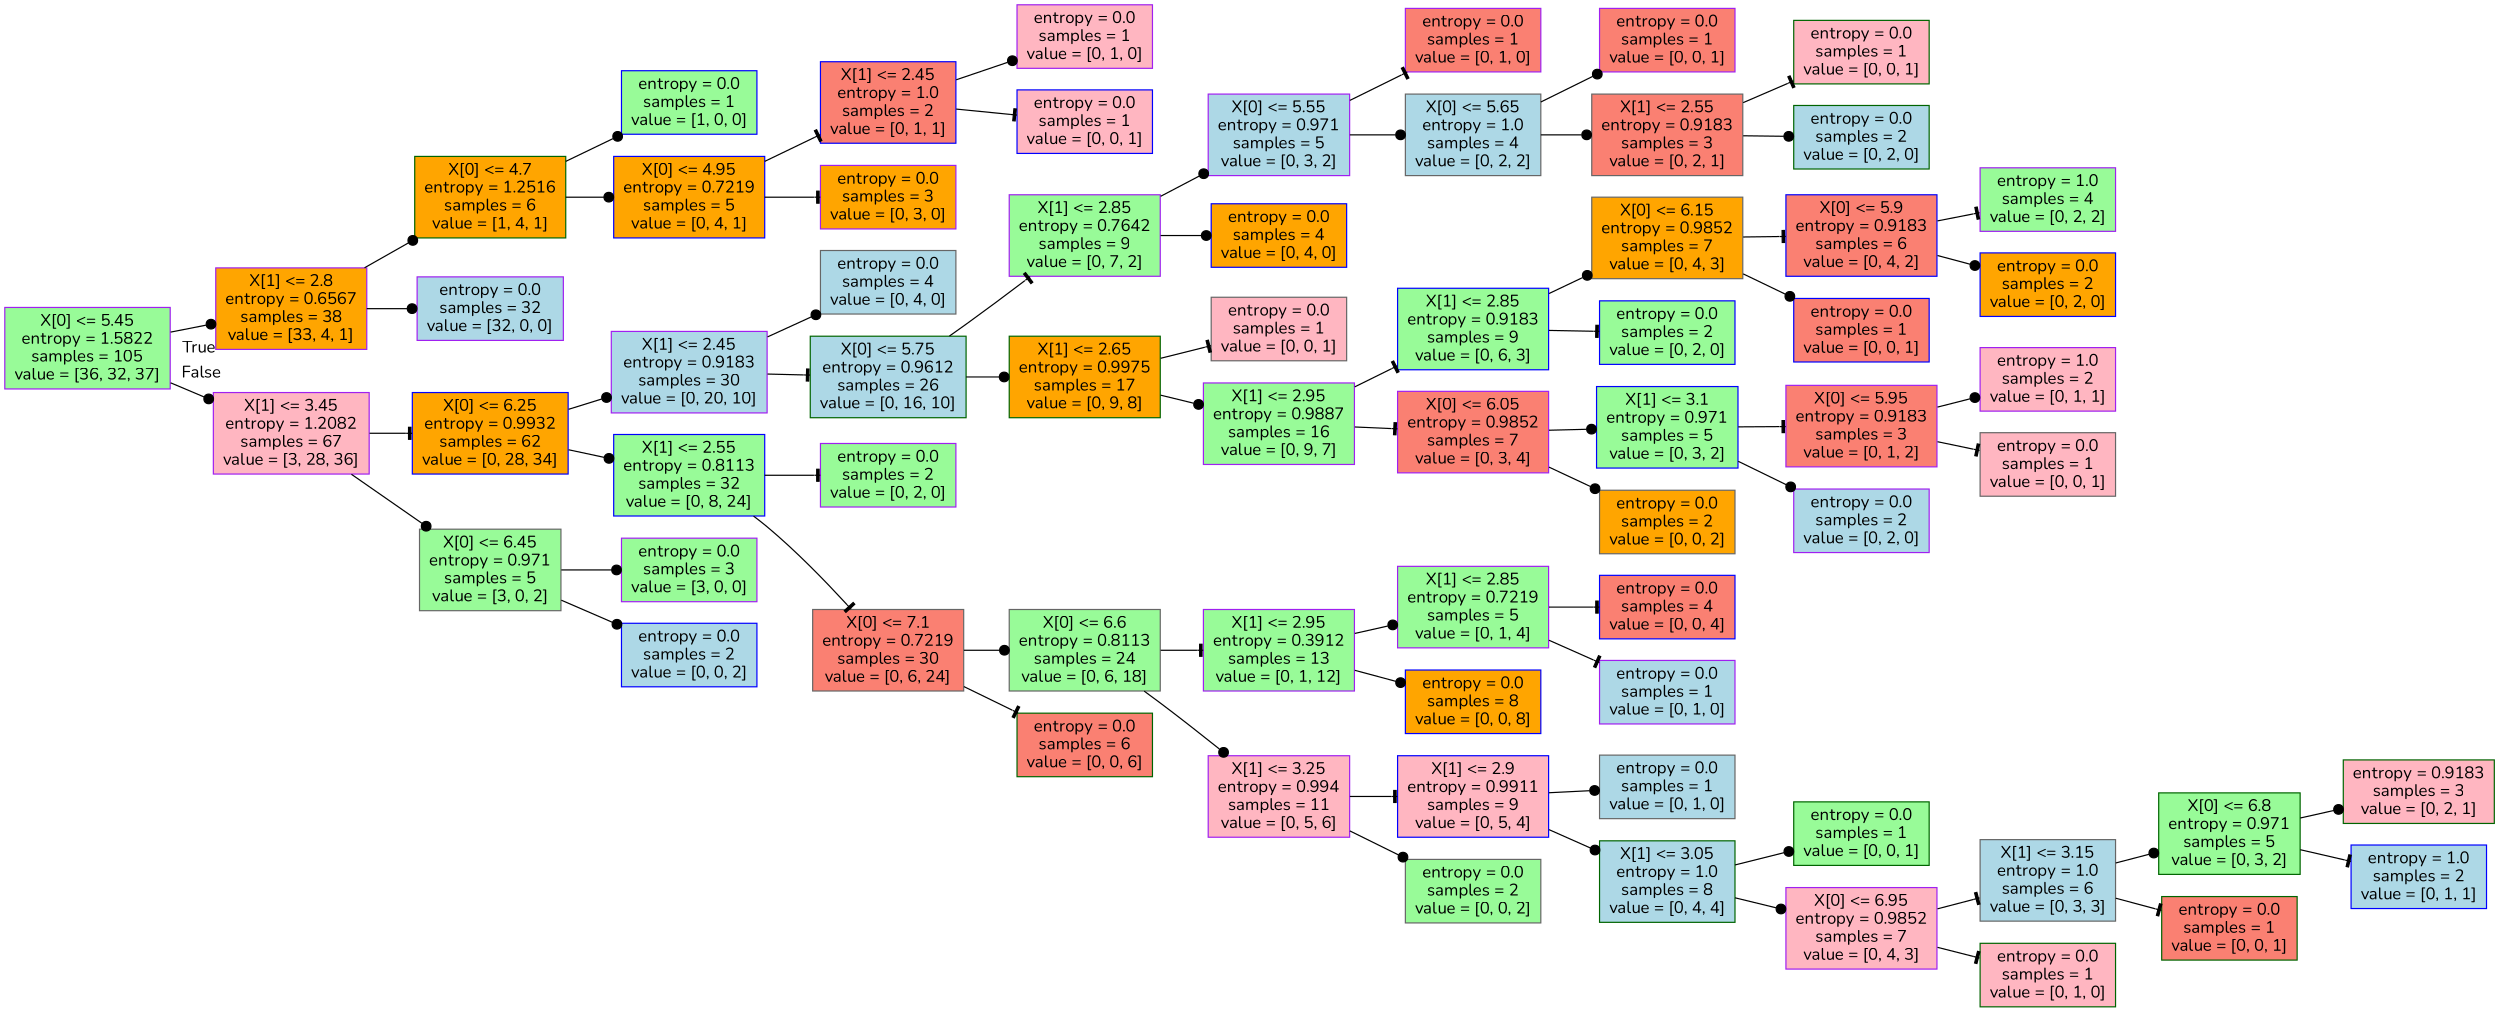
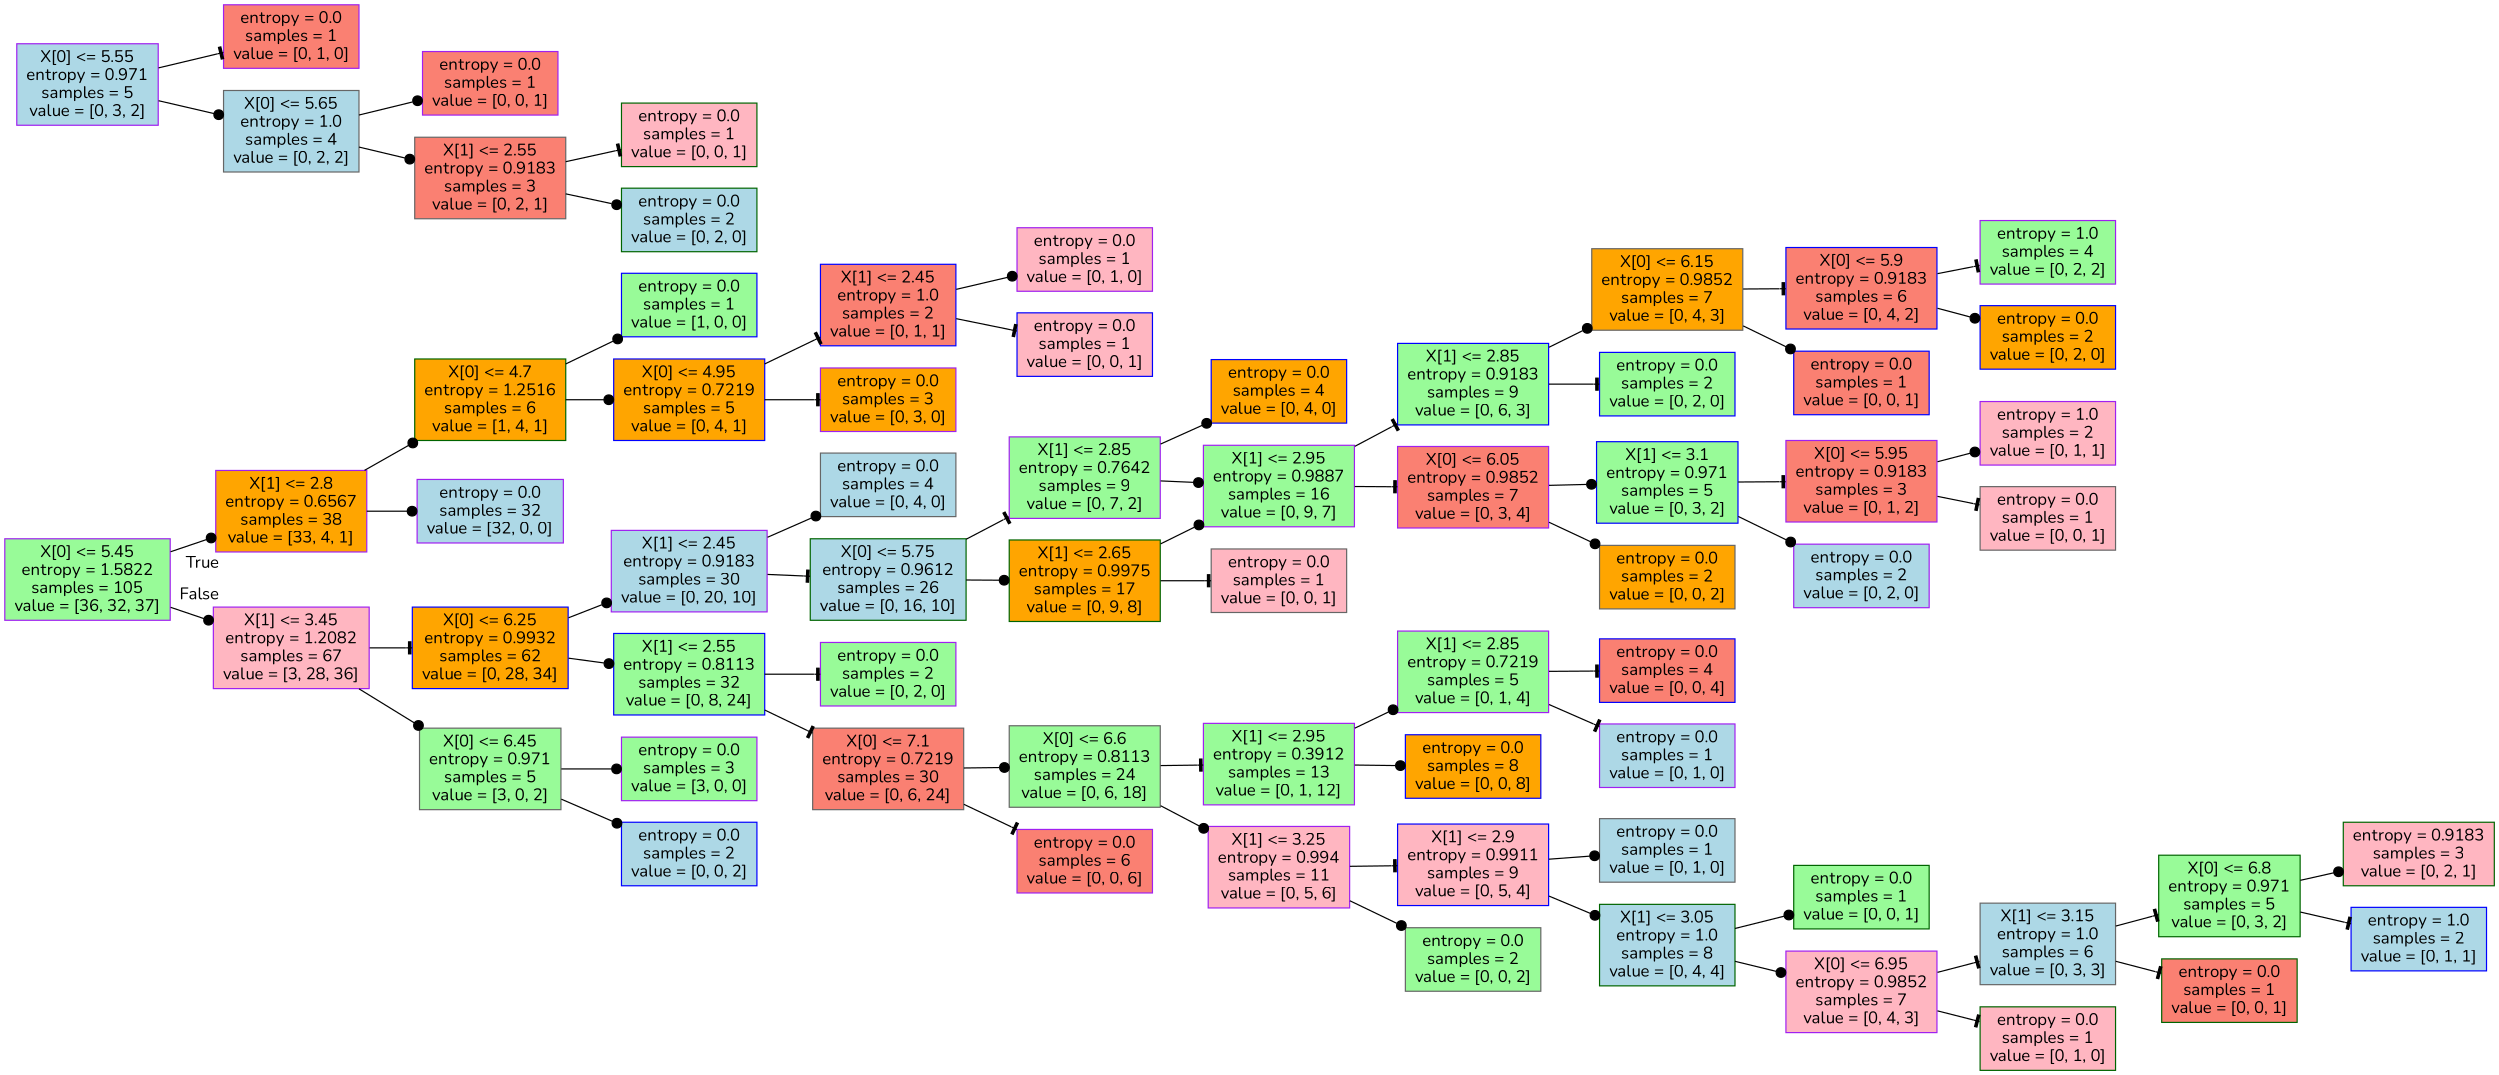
(1180, 186) -> (1177, 482)
(1085, 745) -> (1085, 861)
(2132, 859) -> (2134, 921)
